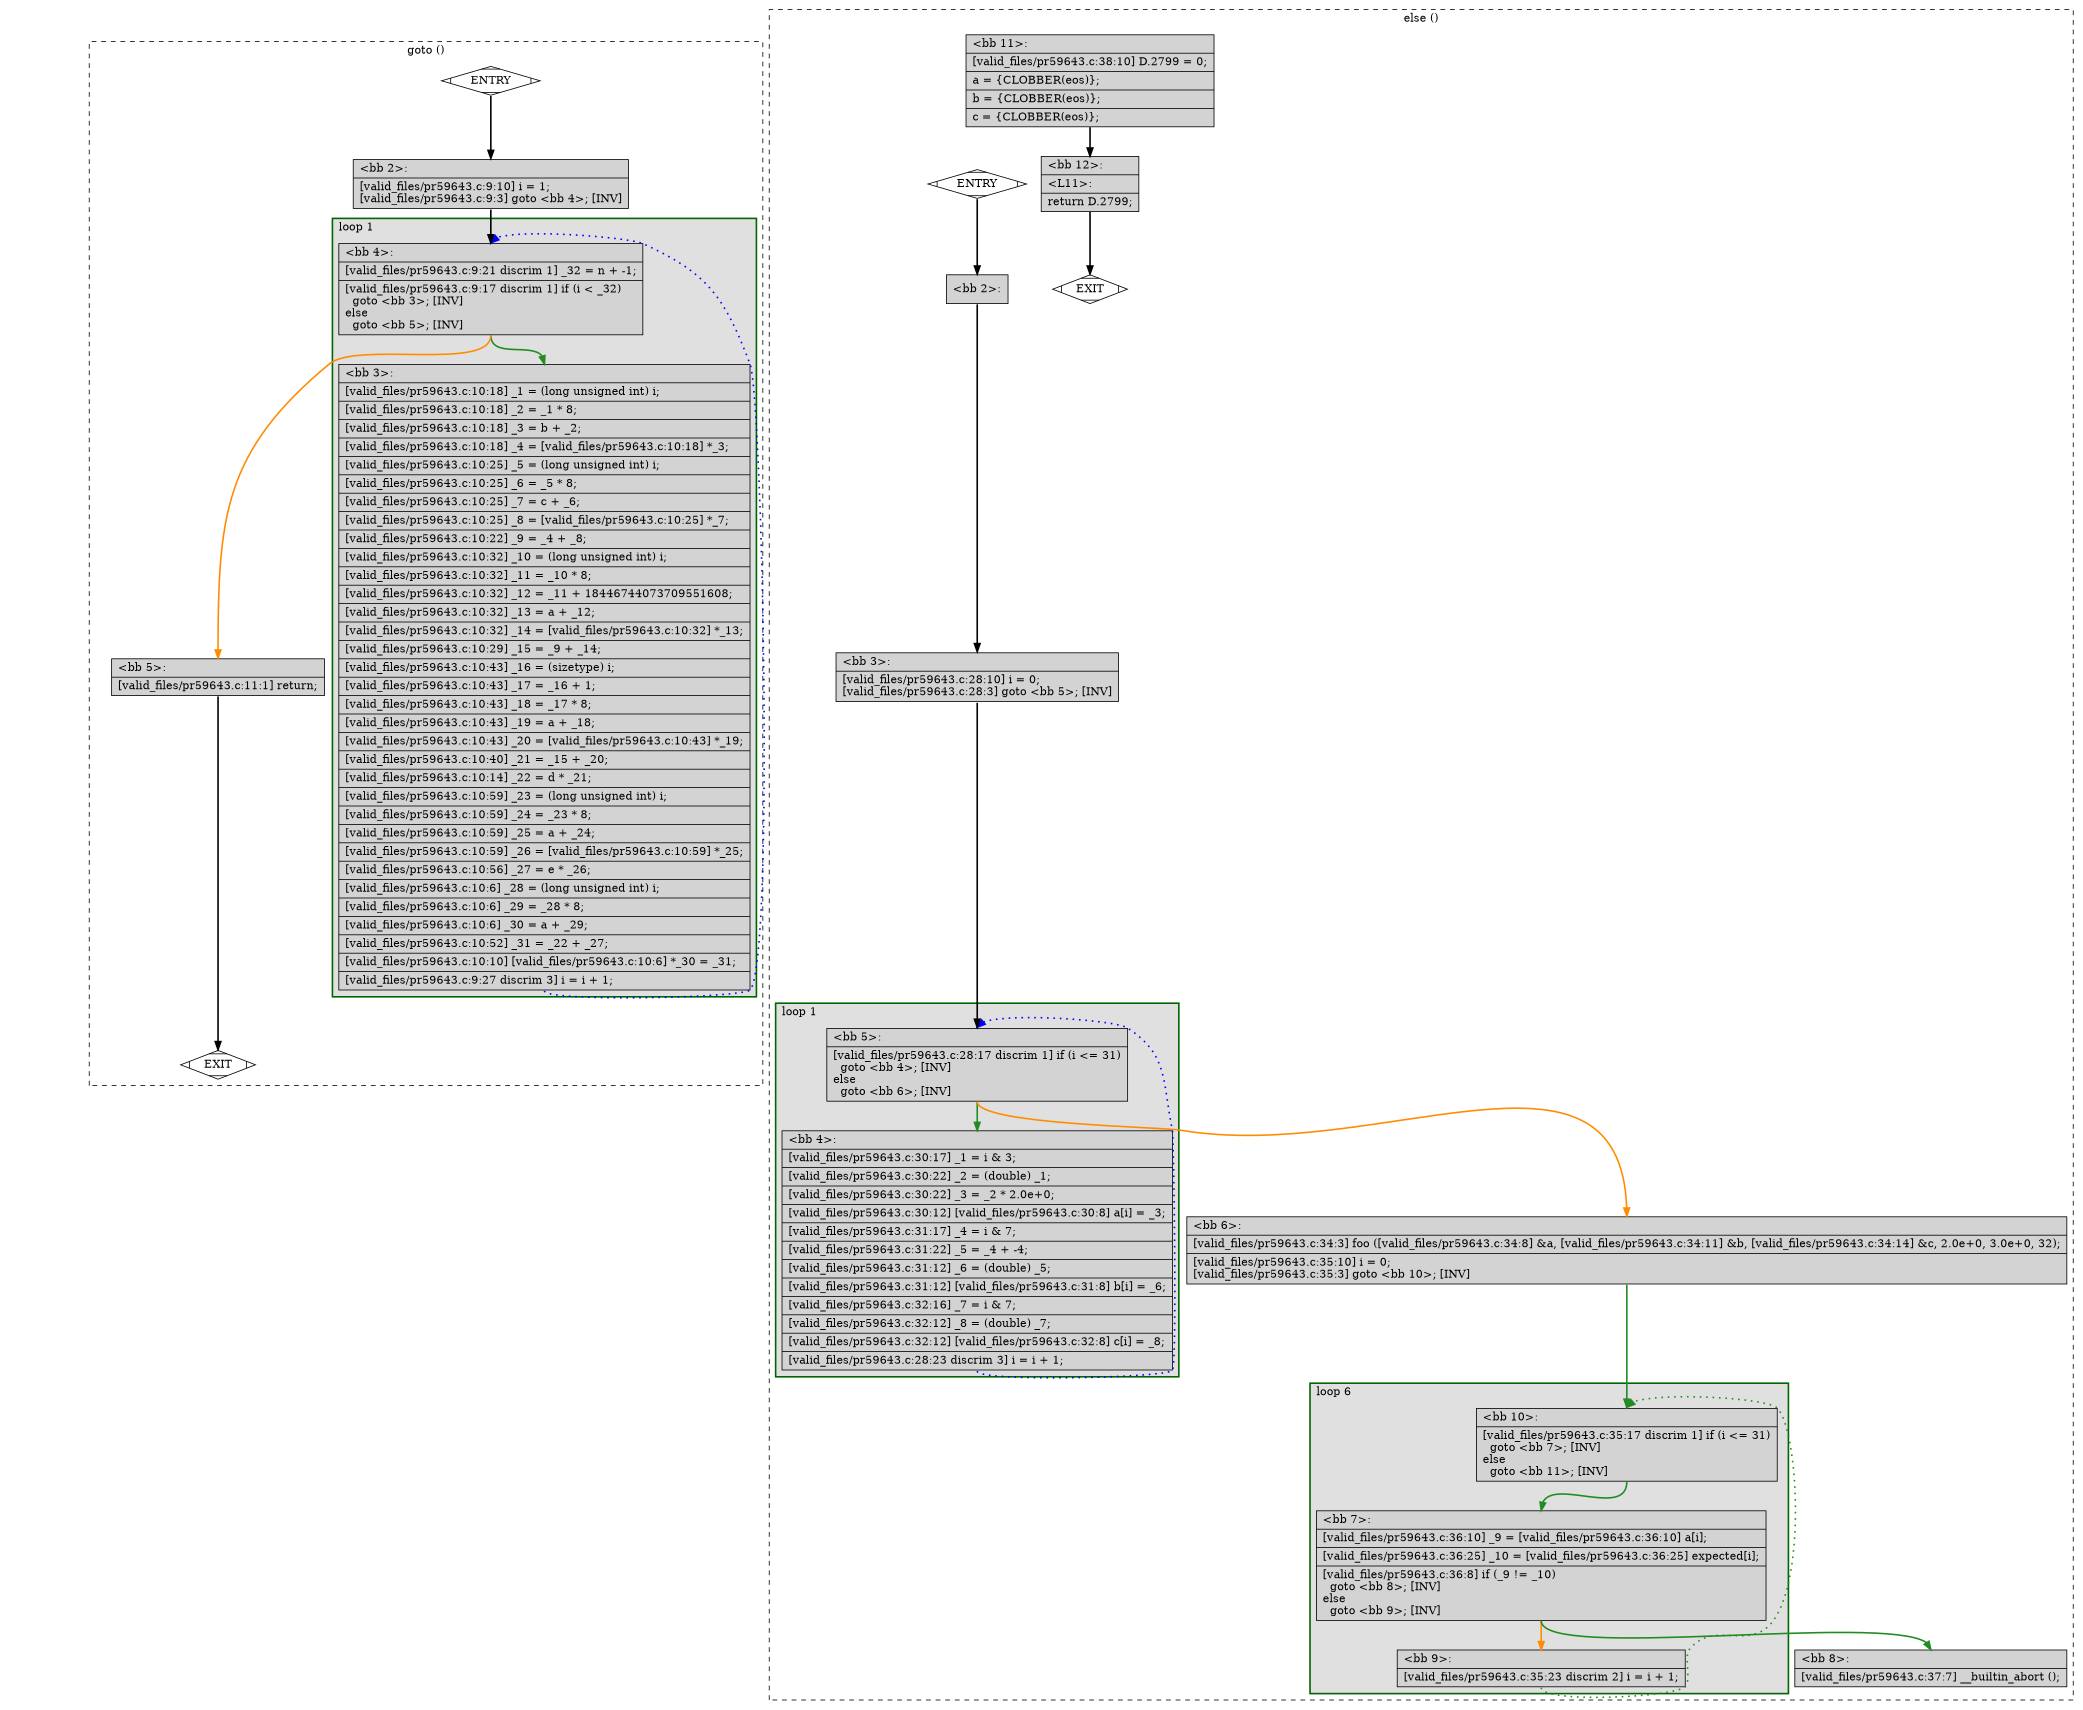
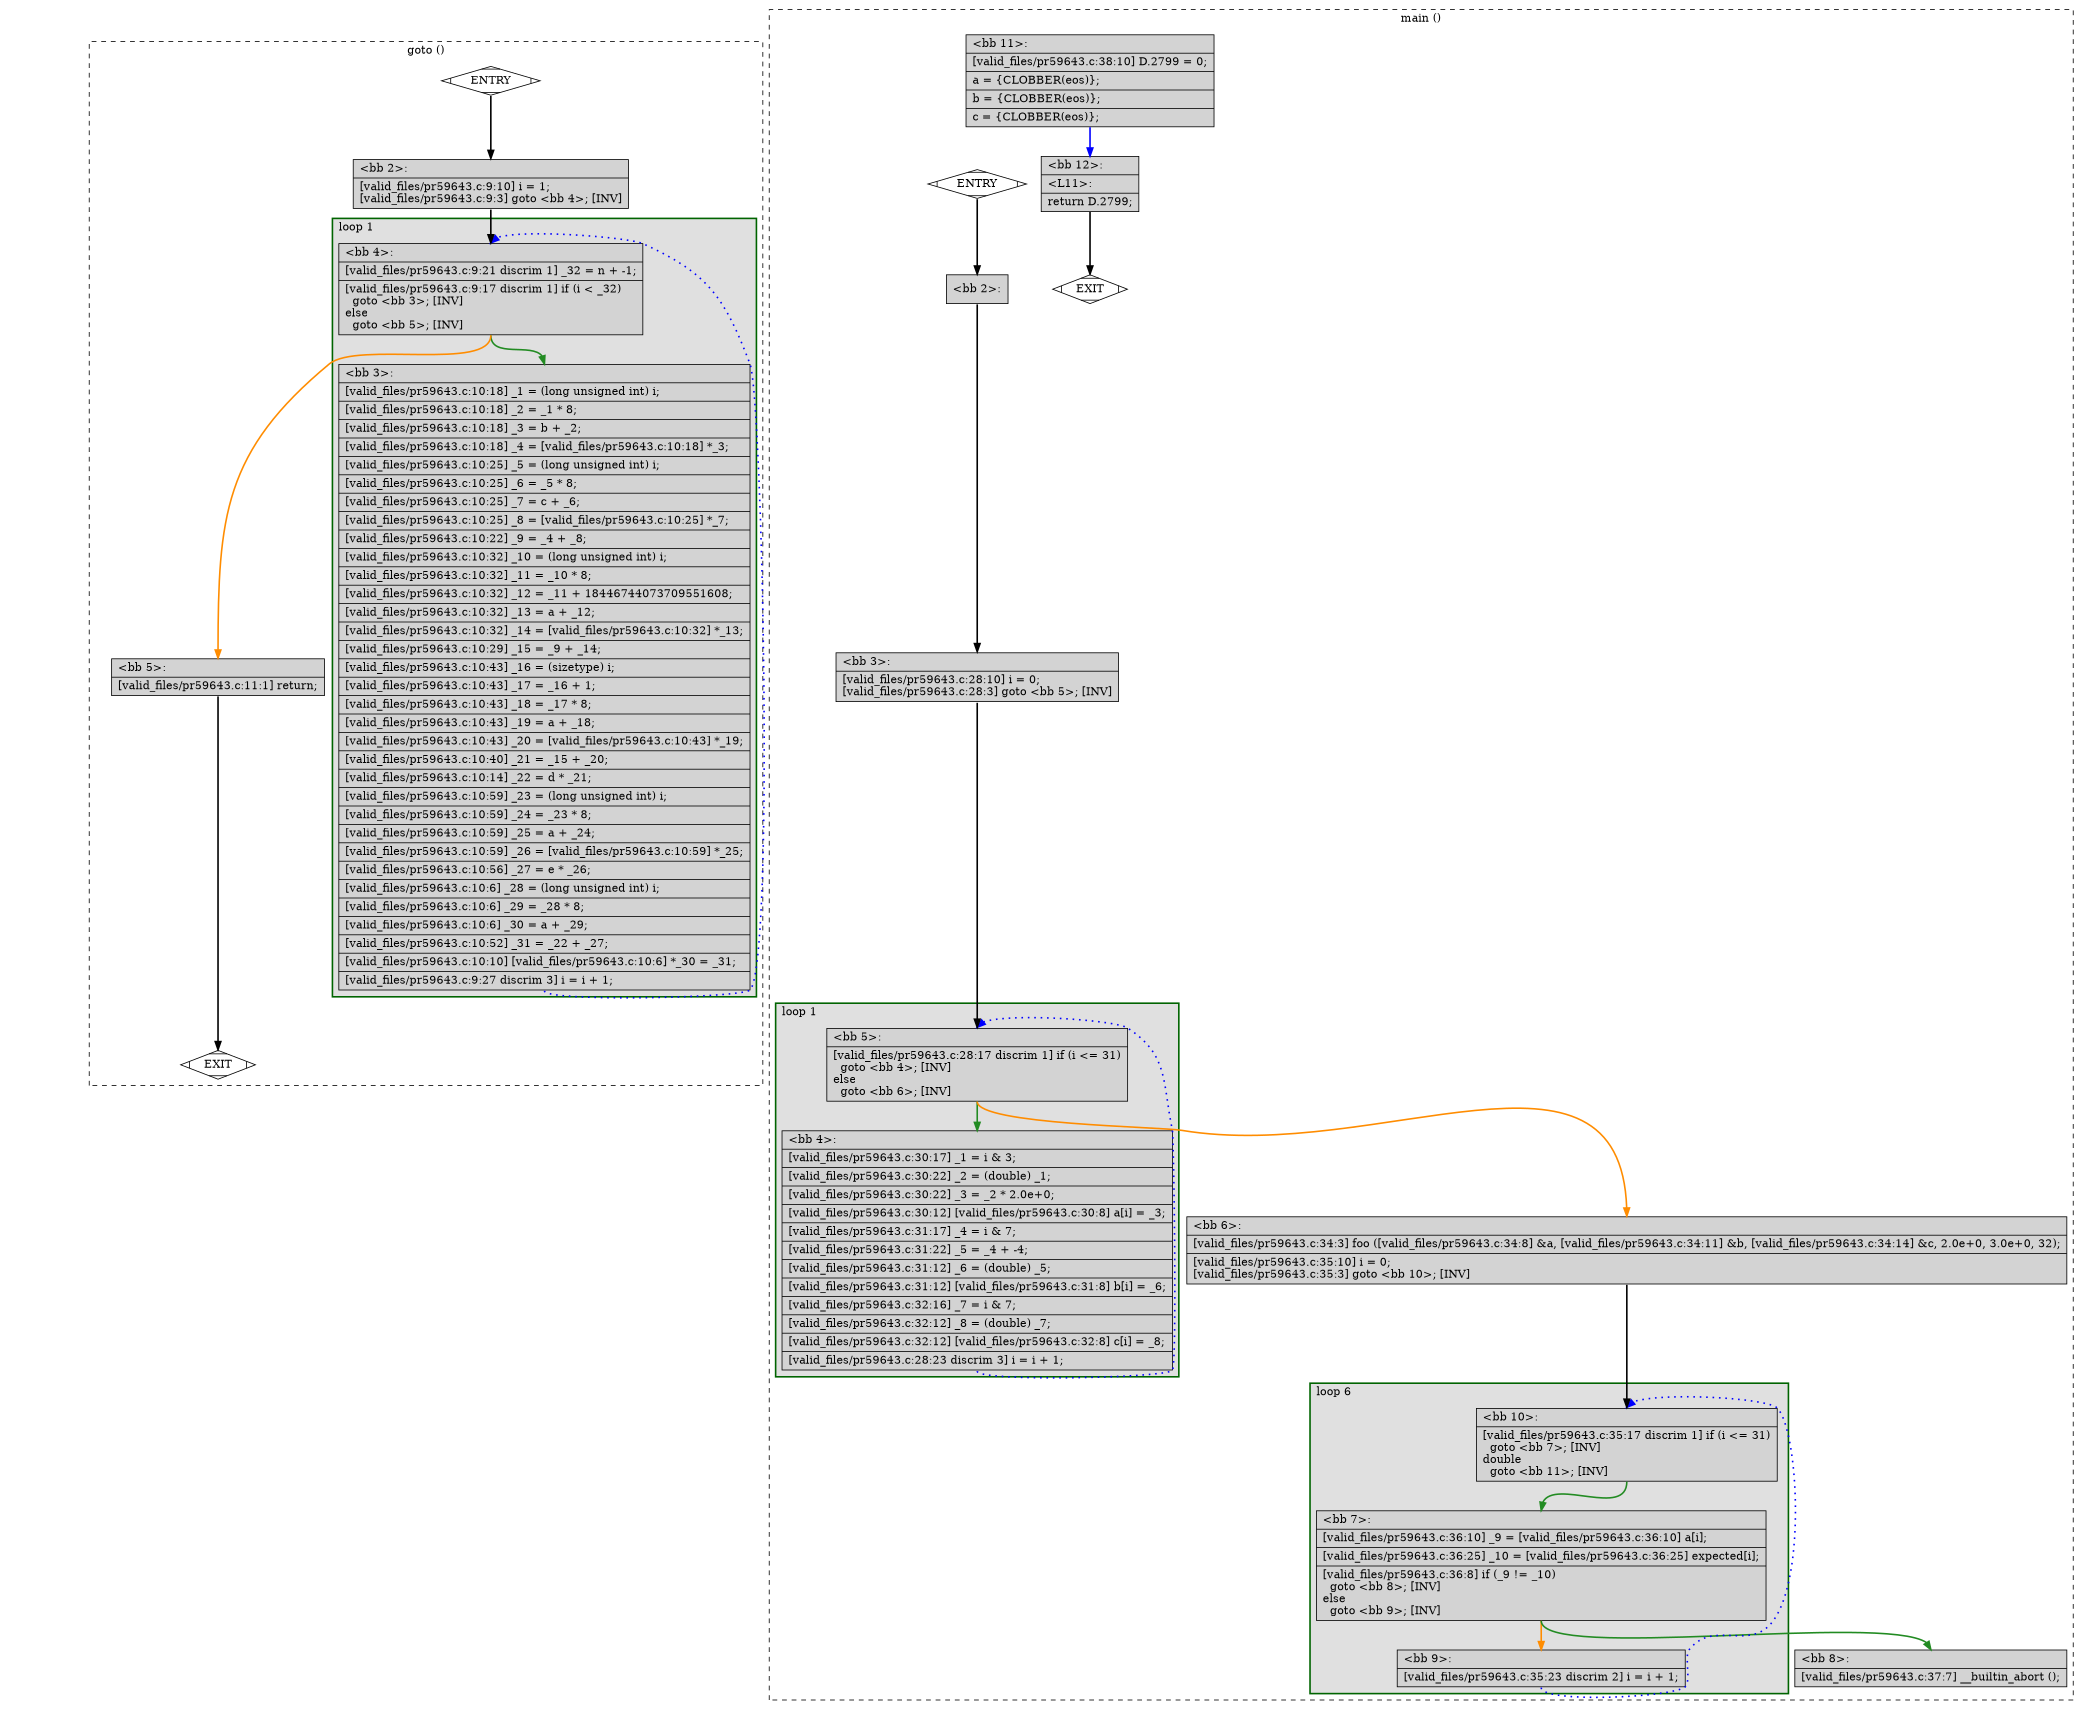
(1421, 19) -> (1421, 19)
(1090, 138) -> (1090, 138)
(1627, 1342) -> (1627, 1342)
(1494, 1460) -> (1502, 1460)
(1778, 1611) -> (1778, 1611)
